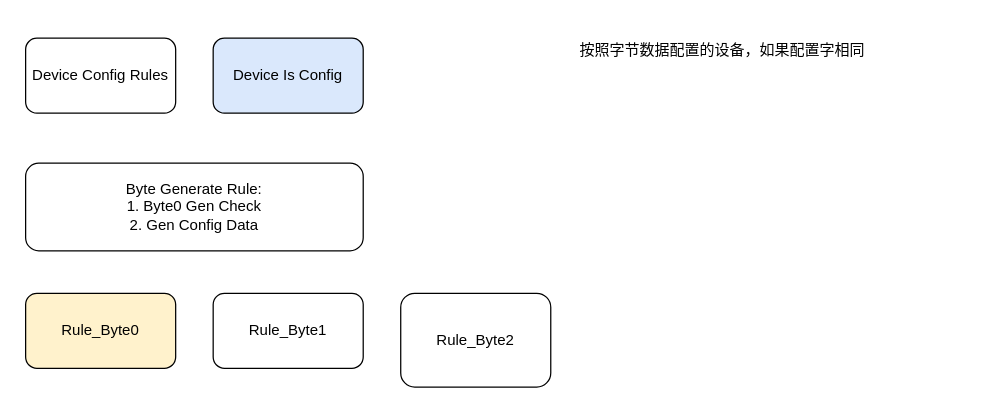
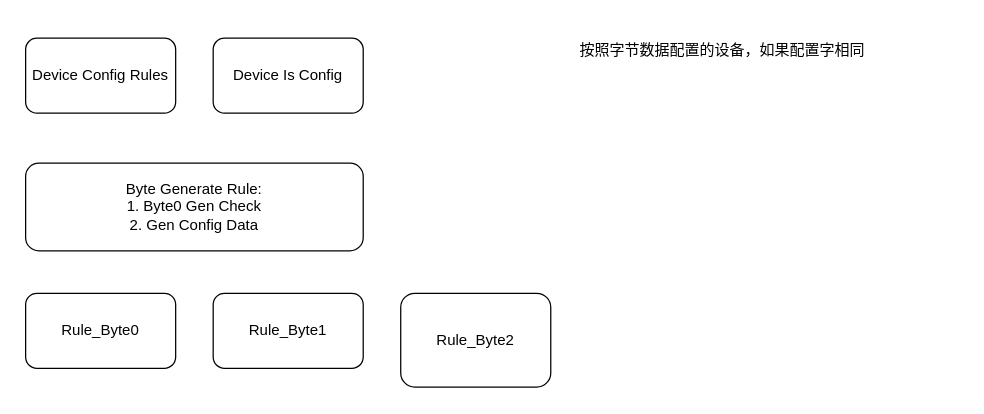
(288, 76) -> (288, 76)
(101, 331) -> (101, 331)
